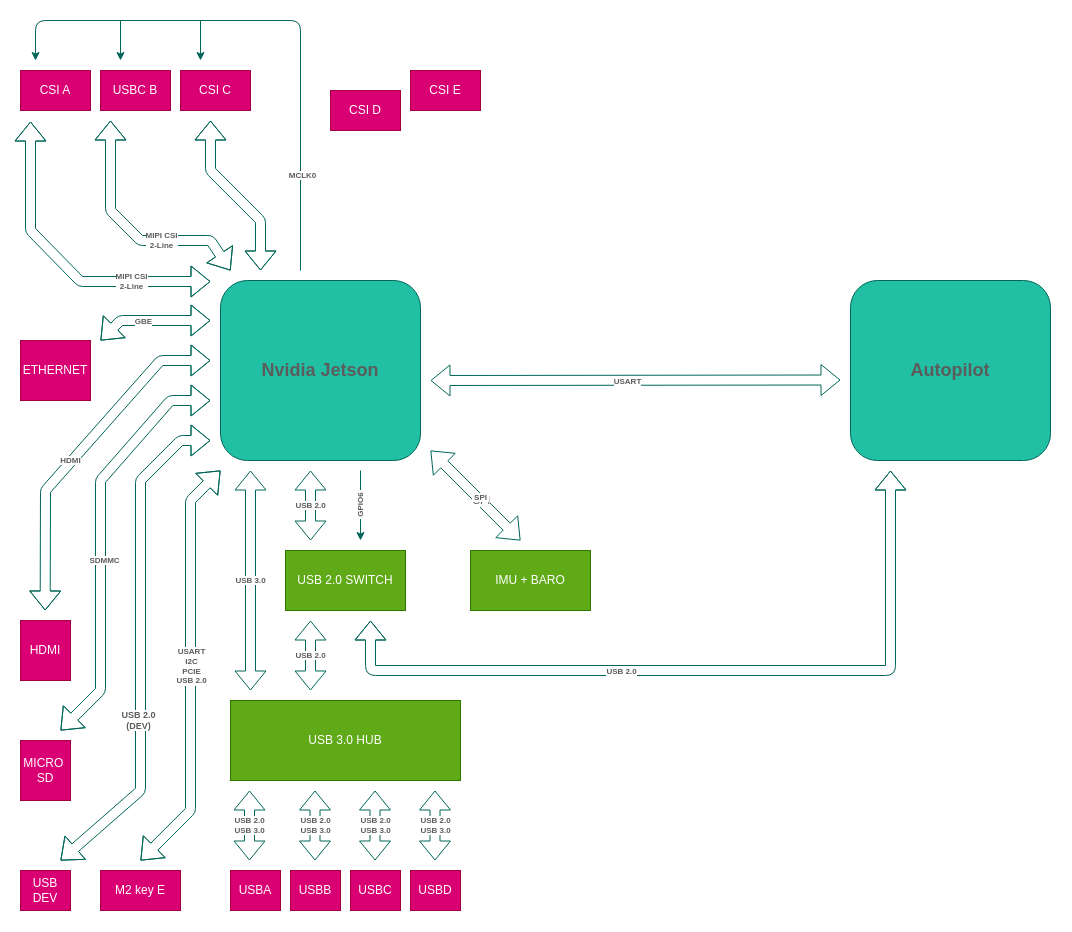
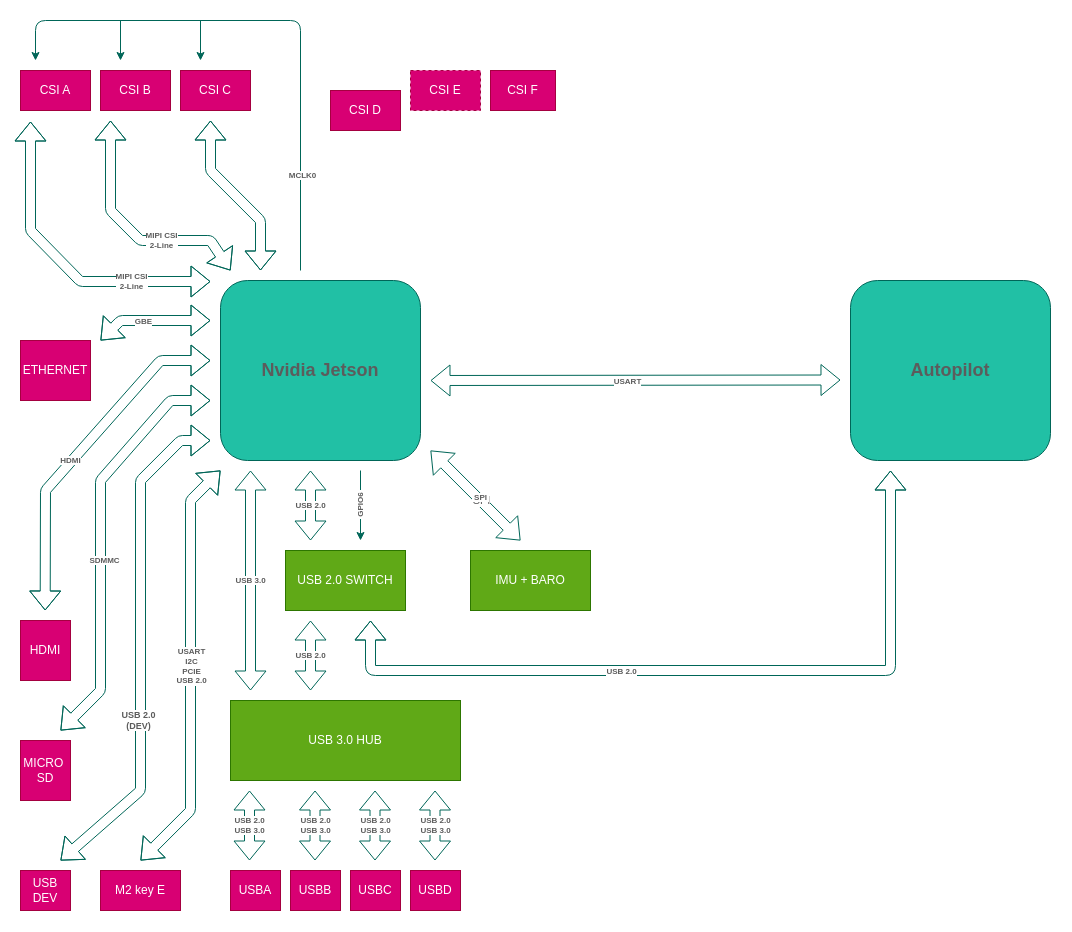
(136, 91) -> (136, 91)
(446, 91) -> (446, 91)
none -> (523, 91)
